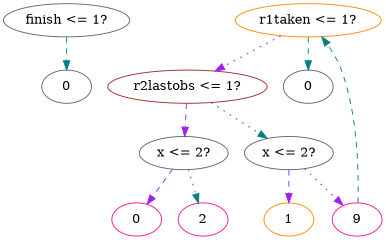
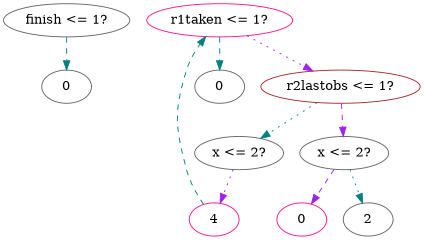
(308, 20) -> (220, 20)
(203, 219) -> (368, 219)
(289, 219) -> none
(357, 219) -> (214, 219)
